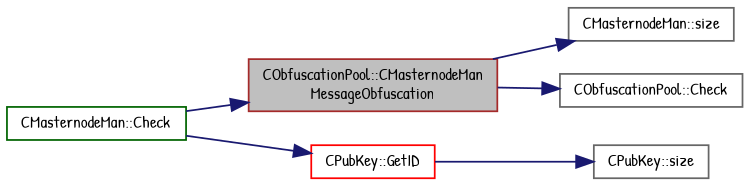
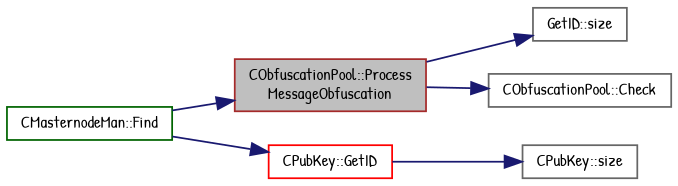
(651, 24) -> (580, 24)
(373, 85) -> (330, 85)
(97, 123) -> (90, 123)
